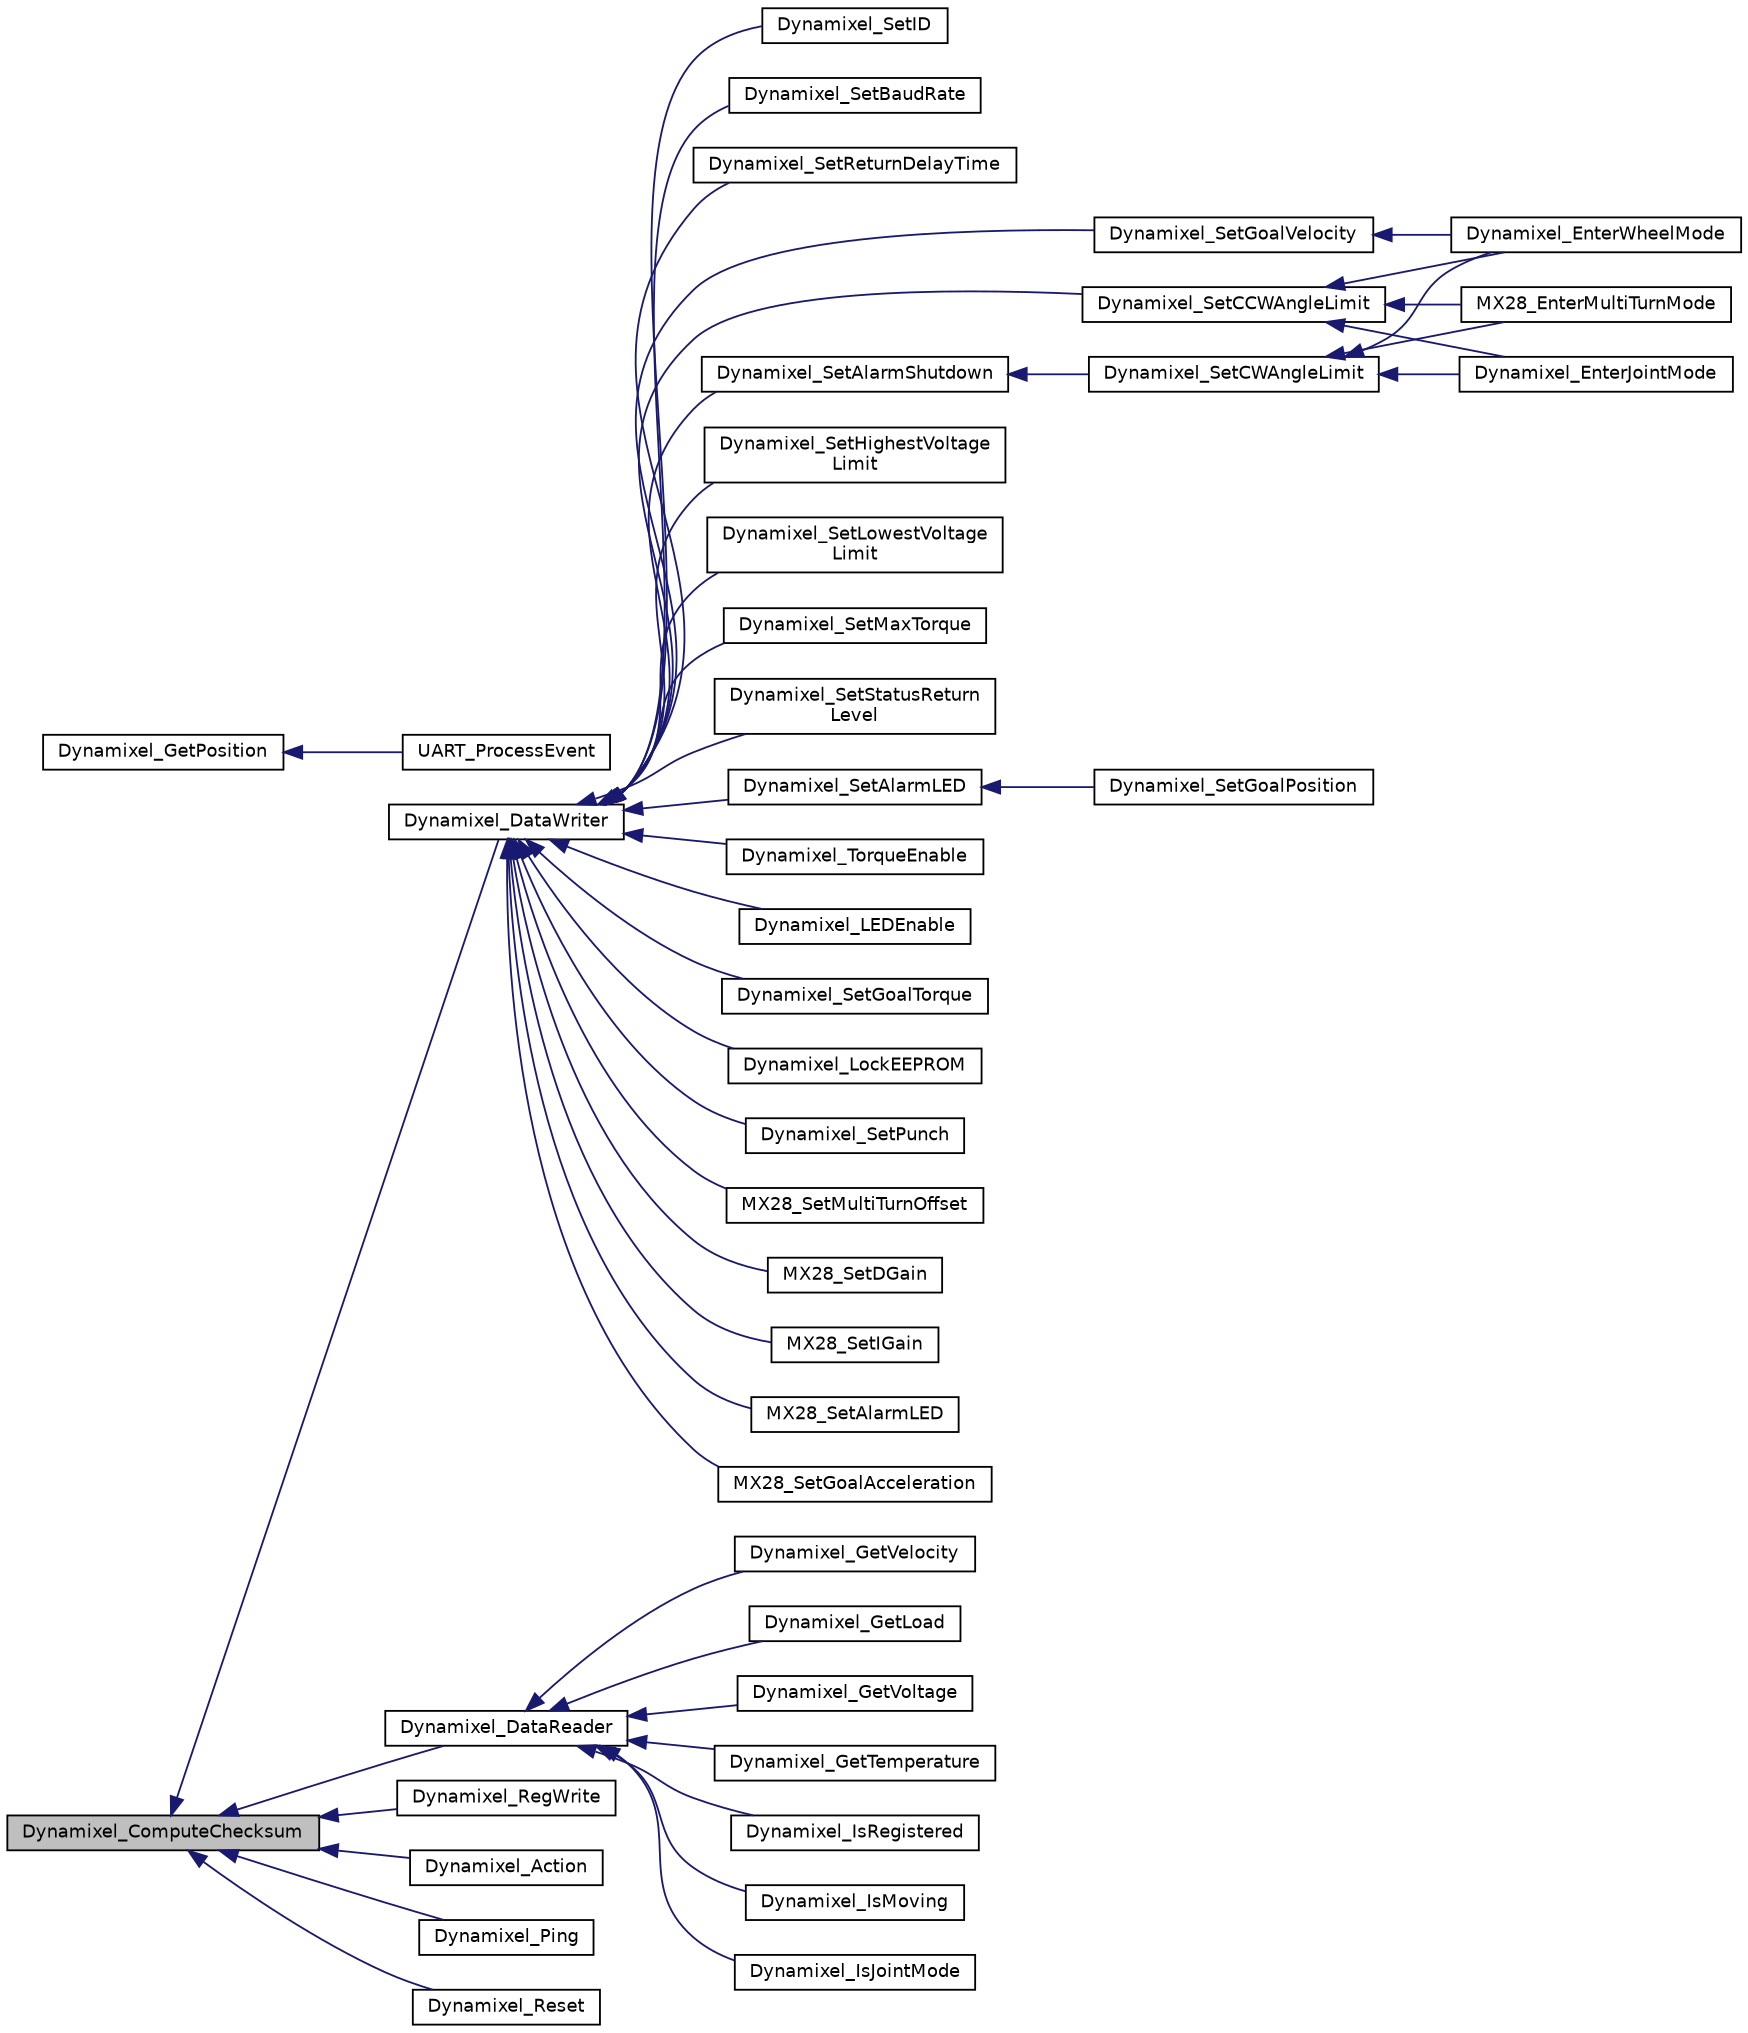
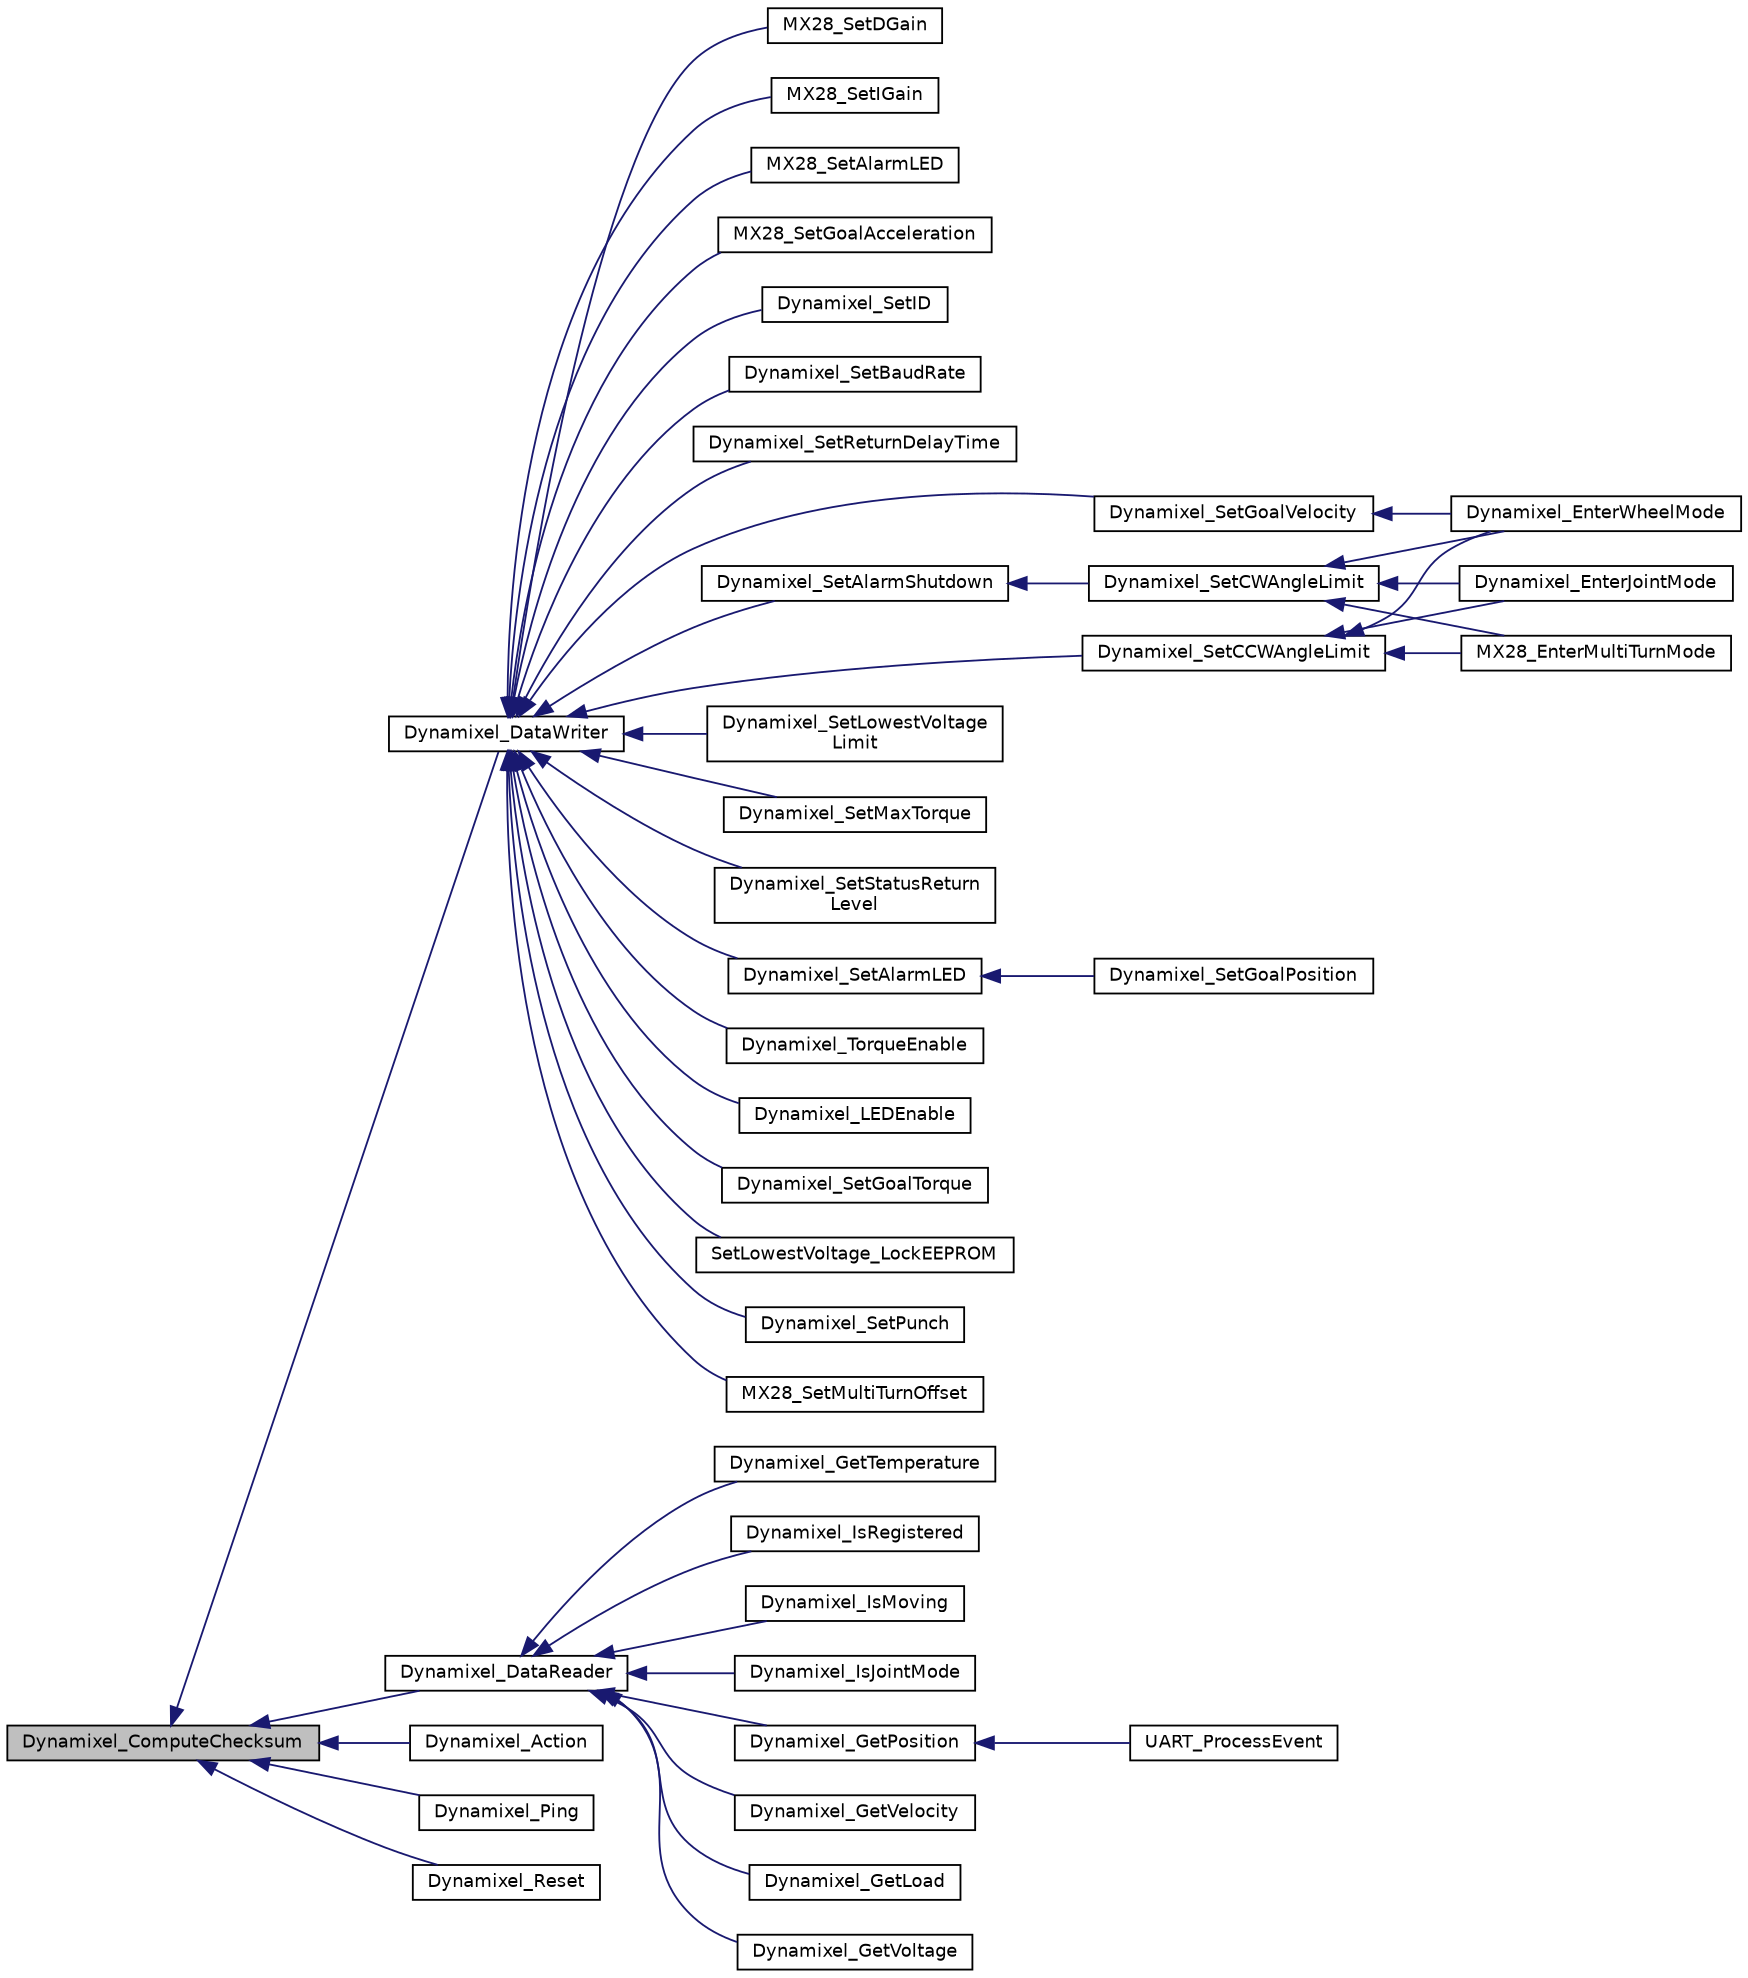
(855, 455) -> none
(855, 1066) -> (855, 1255)
none -> (690, 1710)
(506, 1798) -> none
